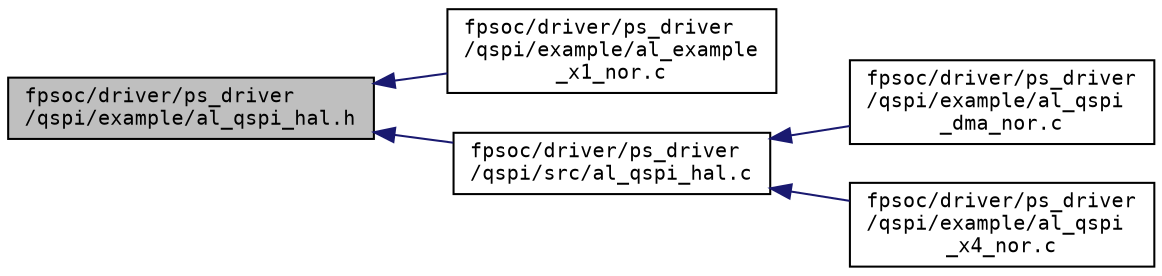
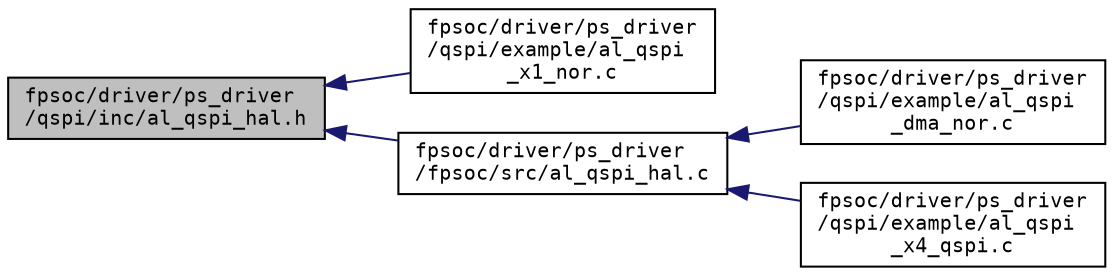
(612, 51) -> (563, 51)
(191, 108) -> (167, 108)
(612, 163) -> (563, 163)
(1002, 225) -> (953, 225)
